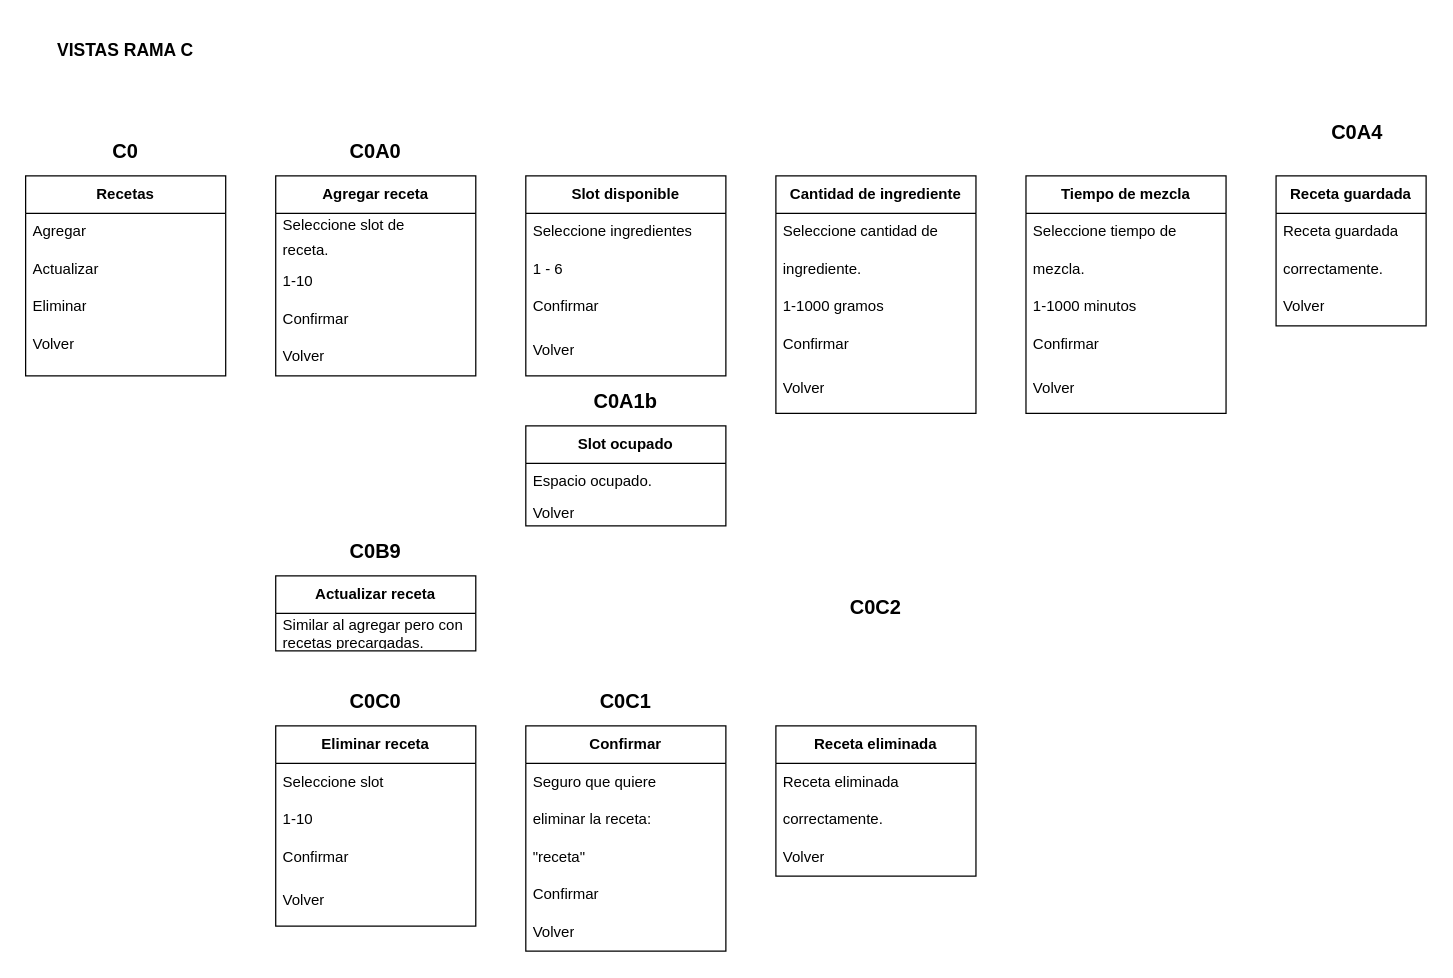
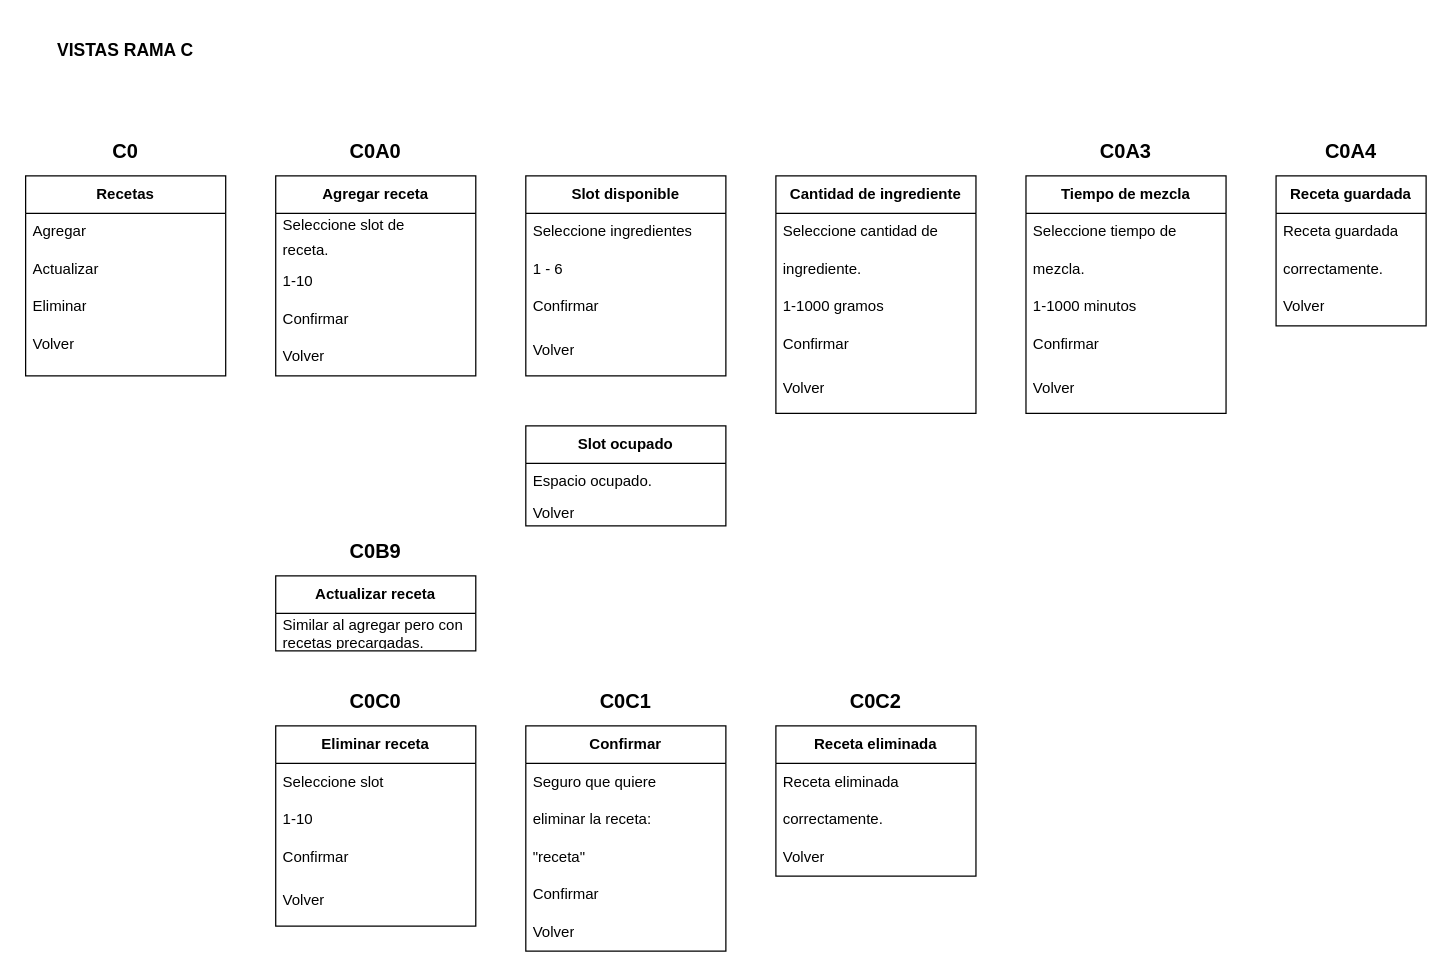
(1357, 132) -> (1351, 151)
none -> (1126, 151)
(626, 401) -> none
(876, 607) -> (876, 701)
